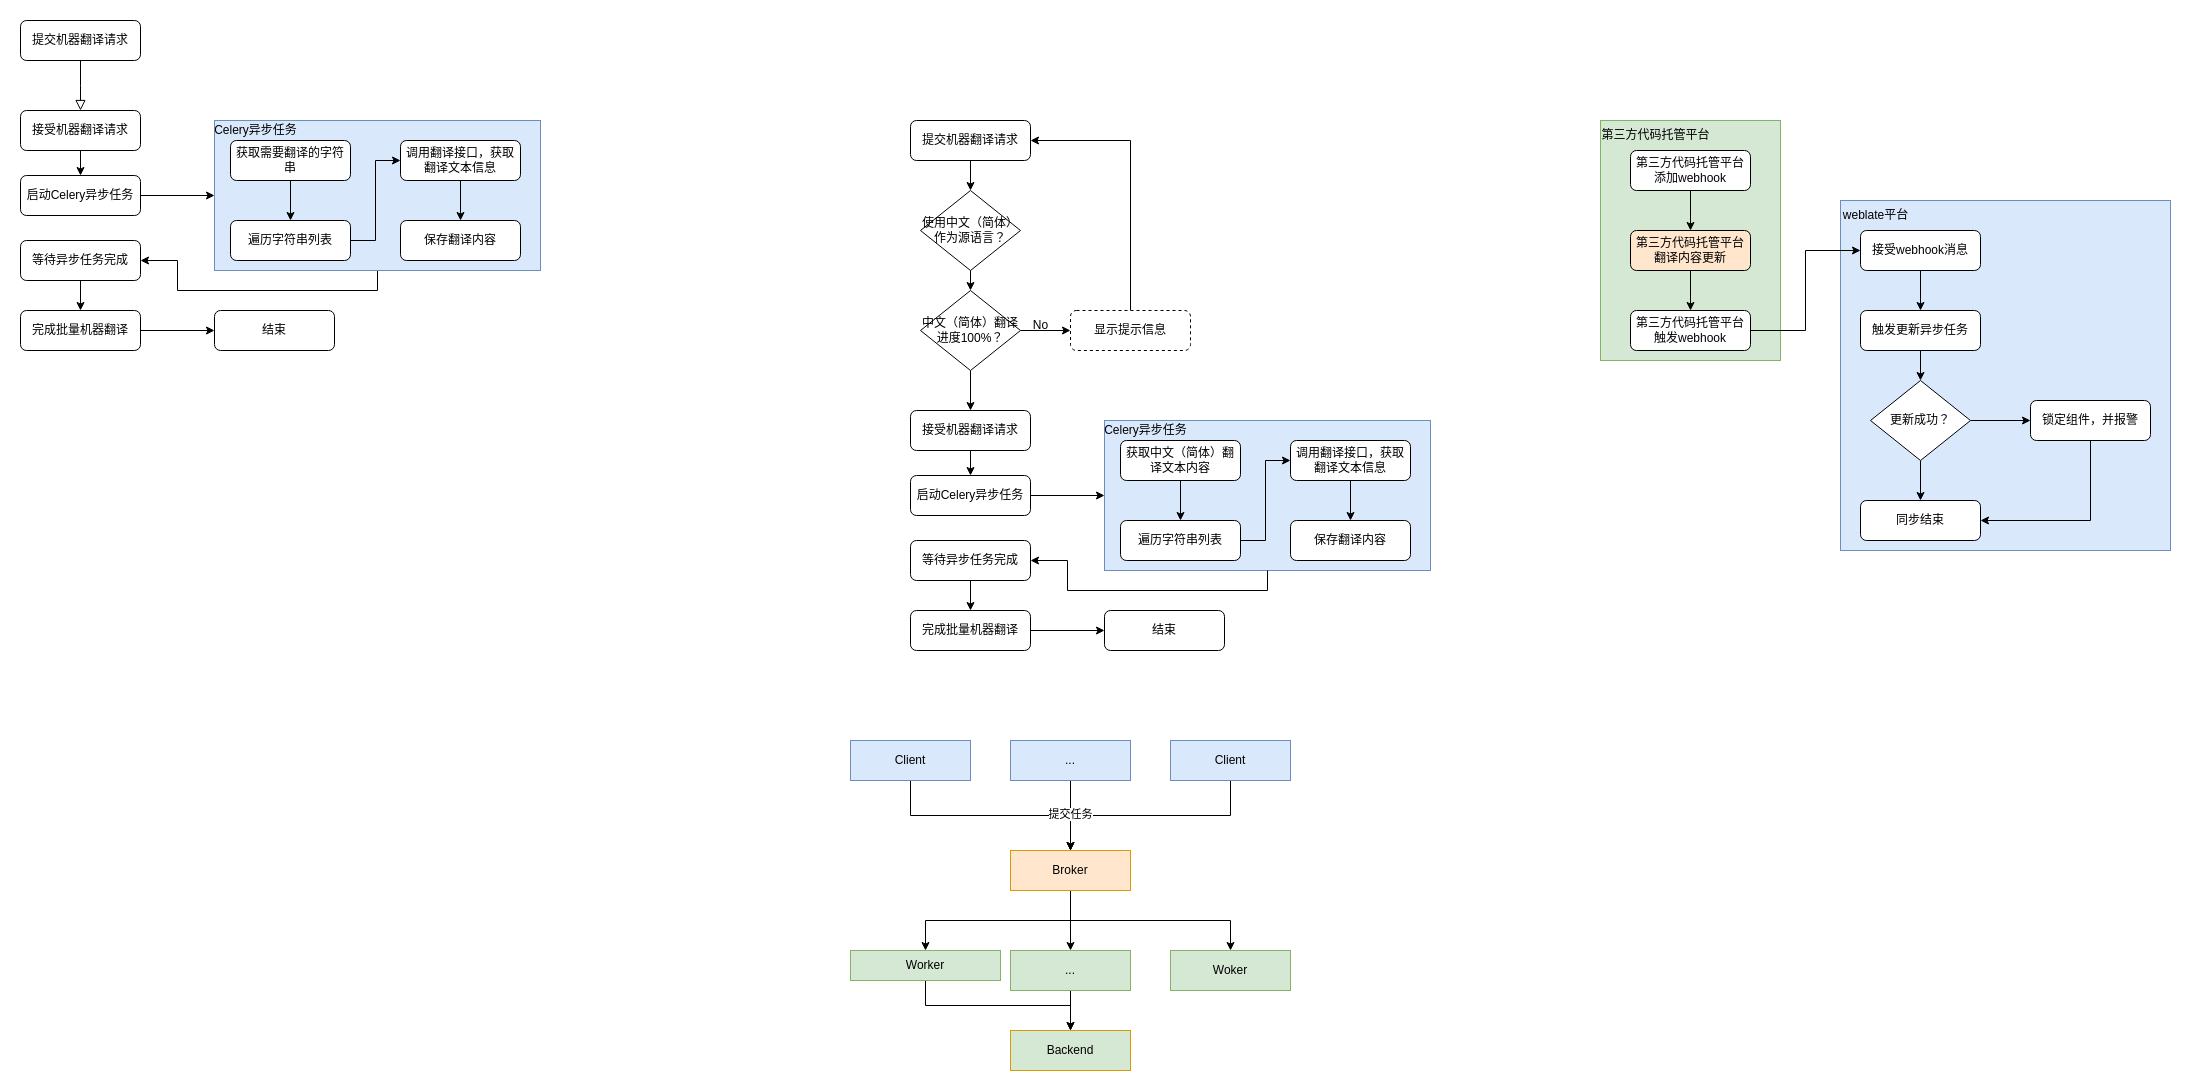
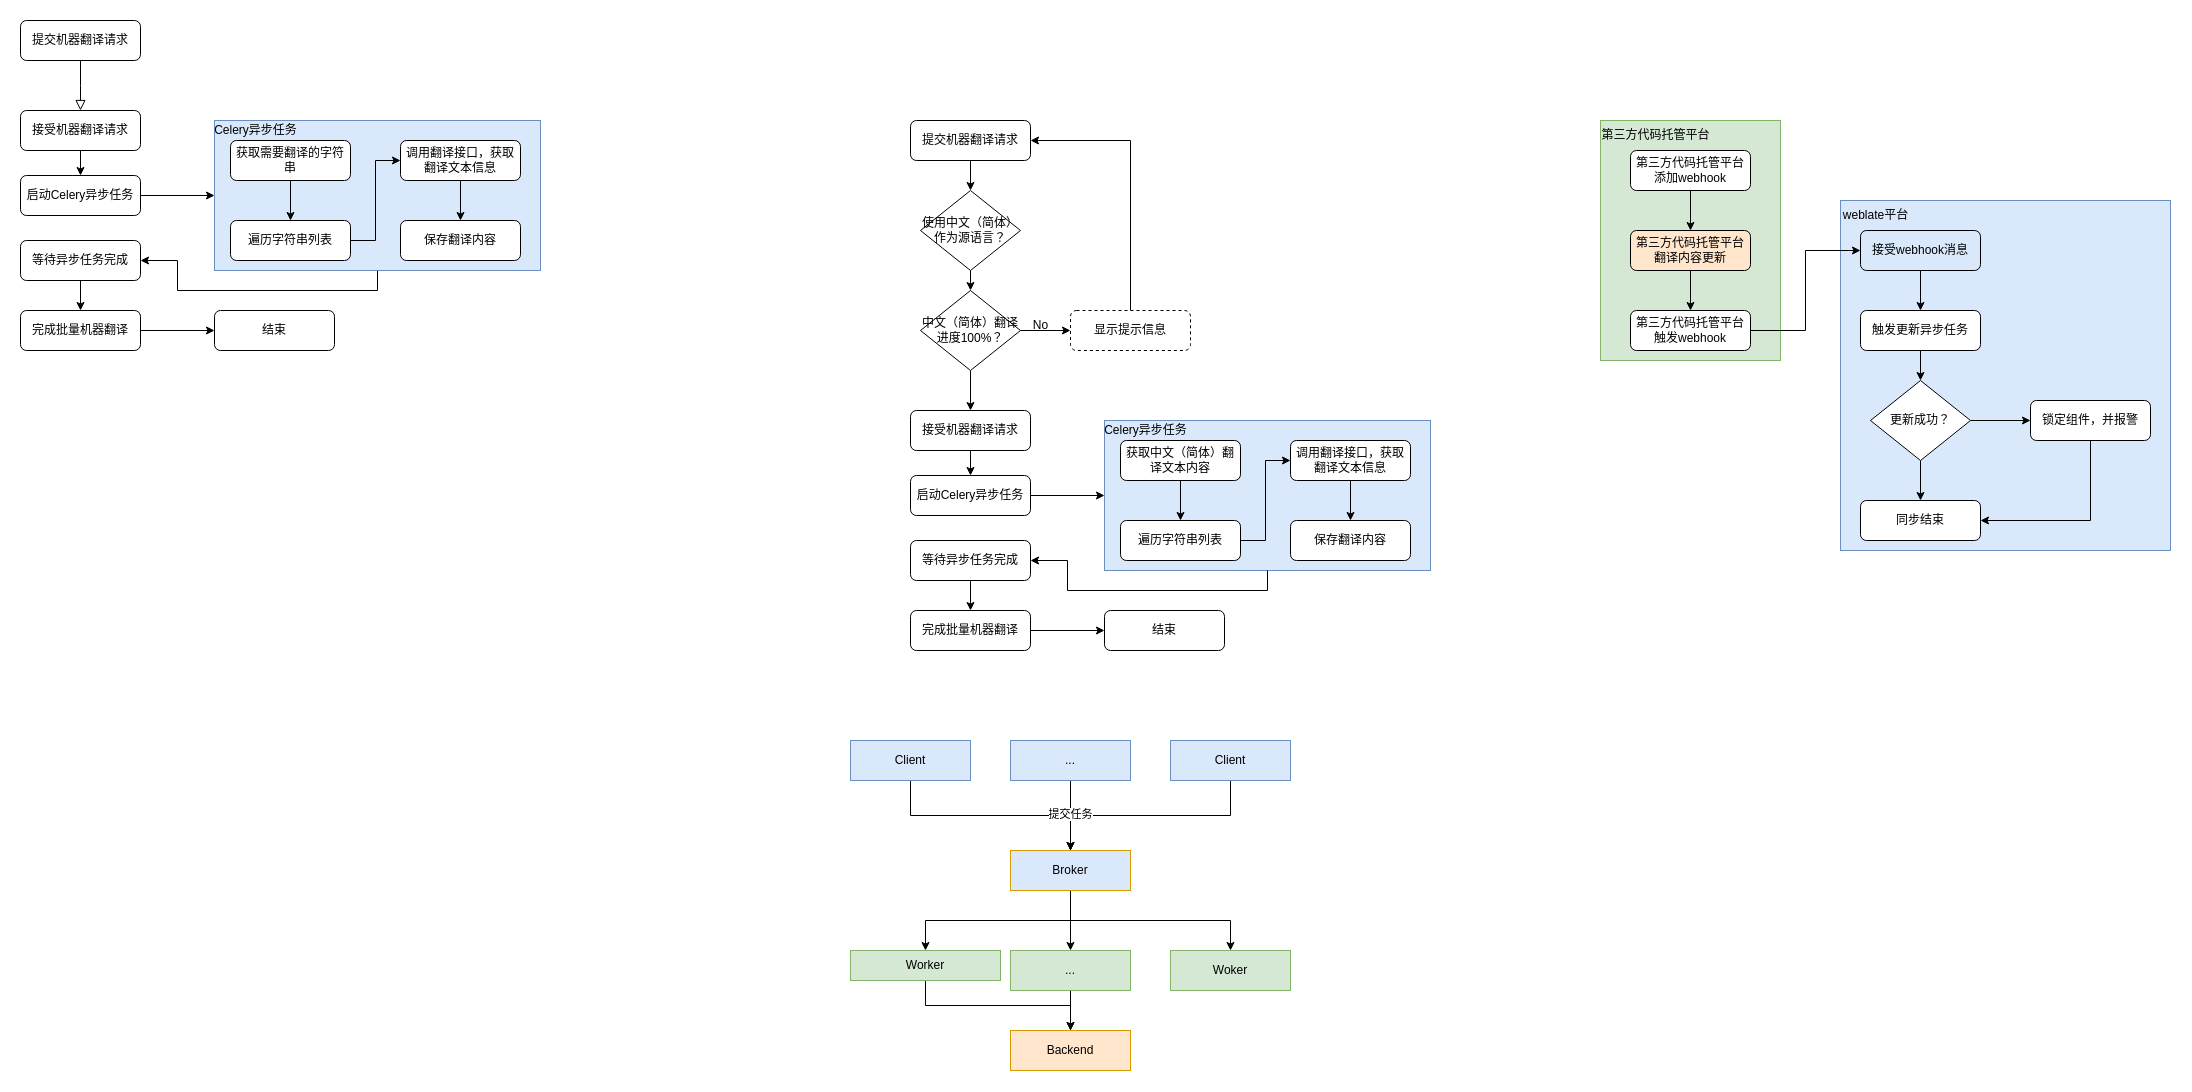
(1921, 251) -> (1921, 251)
(1071, 871) -> (1071, 871)
(1071, 1051) -> (1071, 1051)
